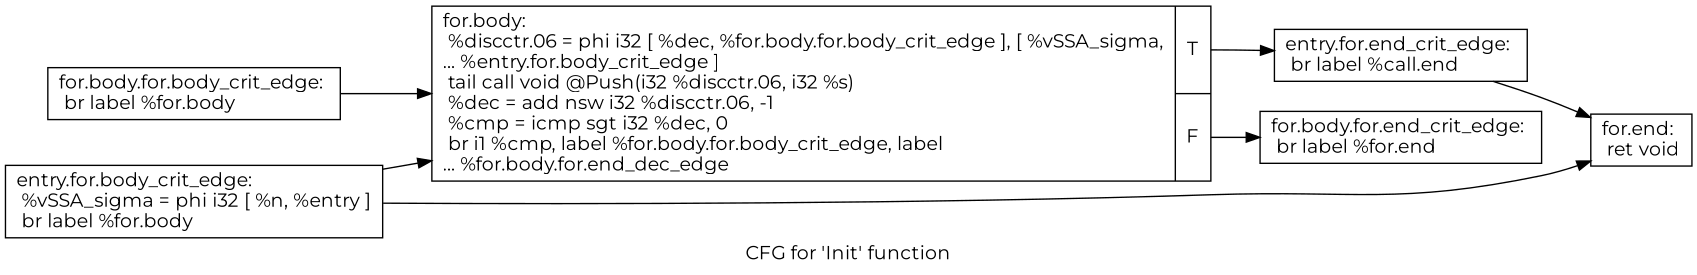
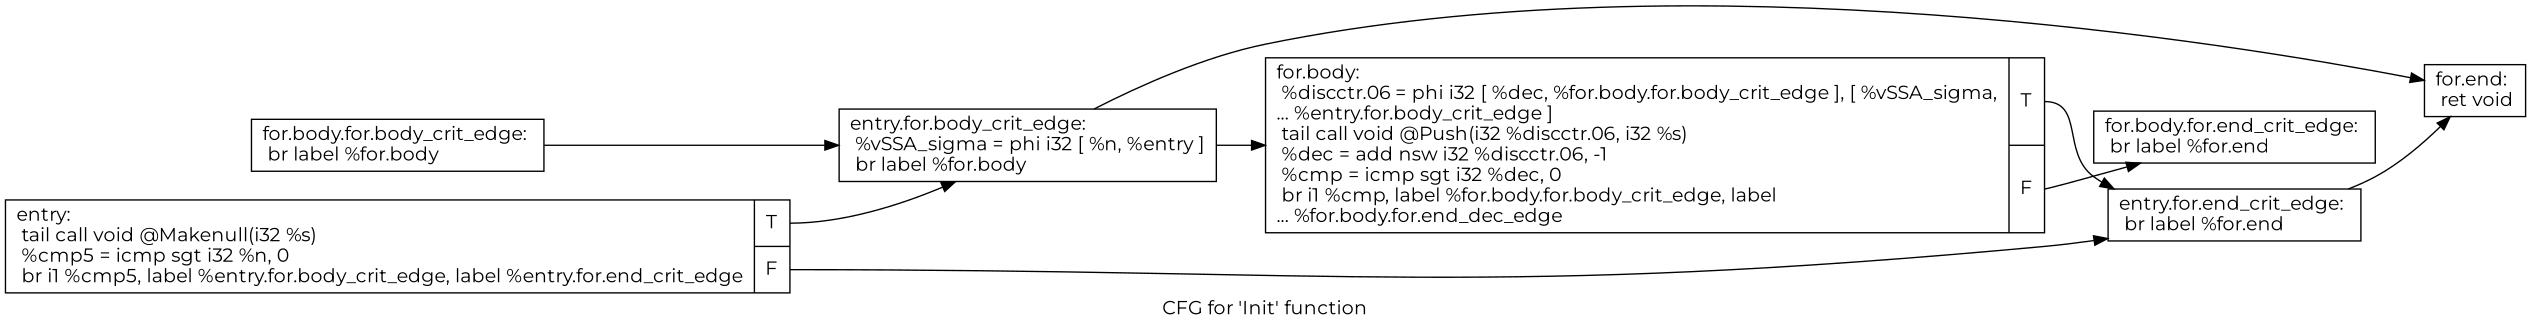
(1372, 65) -> (2202, 225)
(379, 94) -> (684, 145)
none -> (398, 246)
